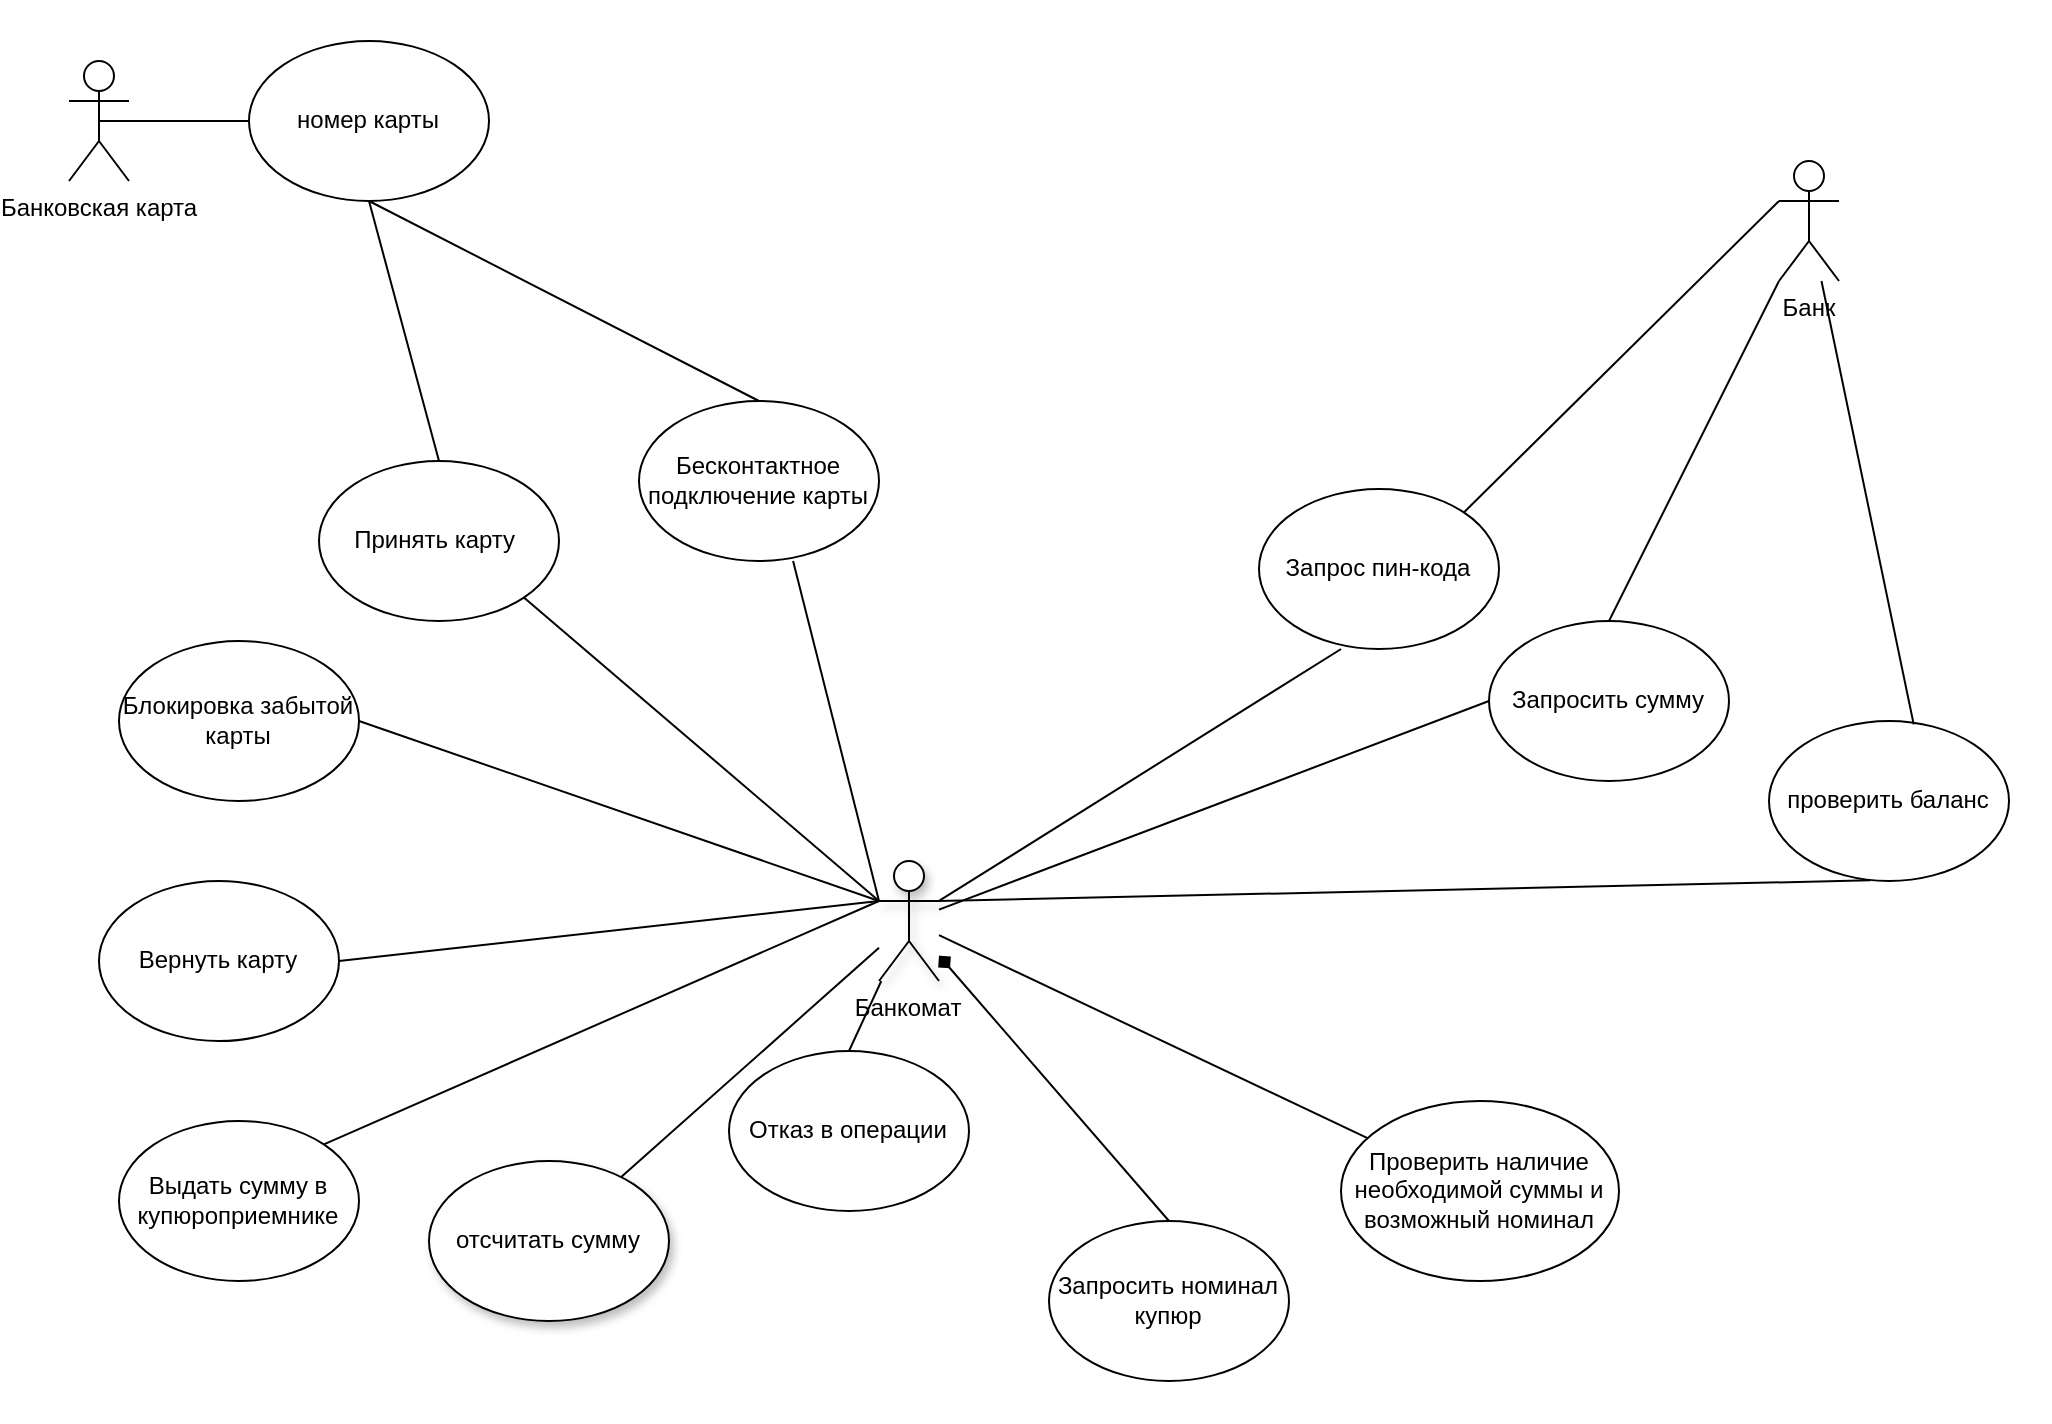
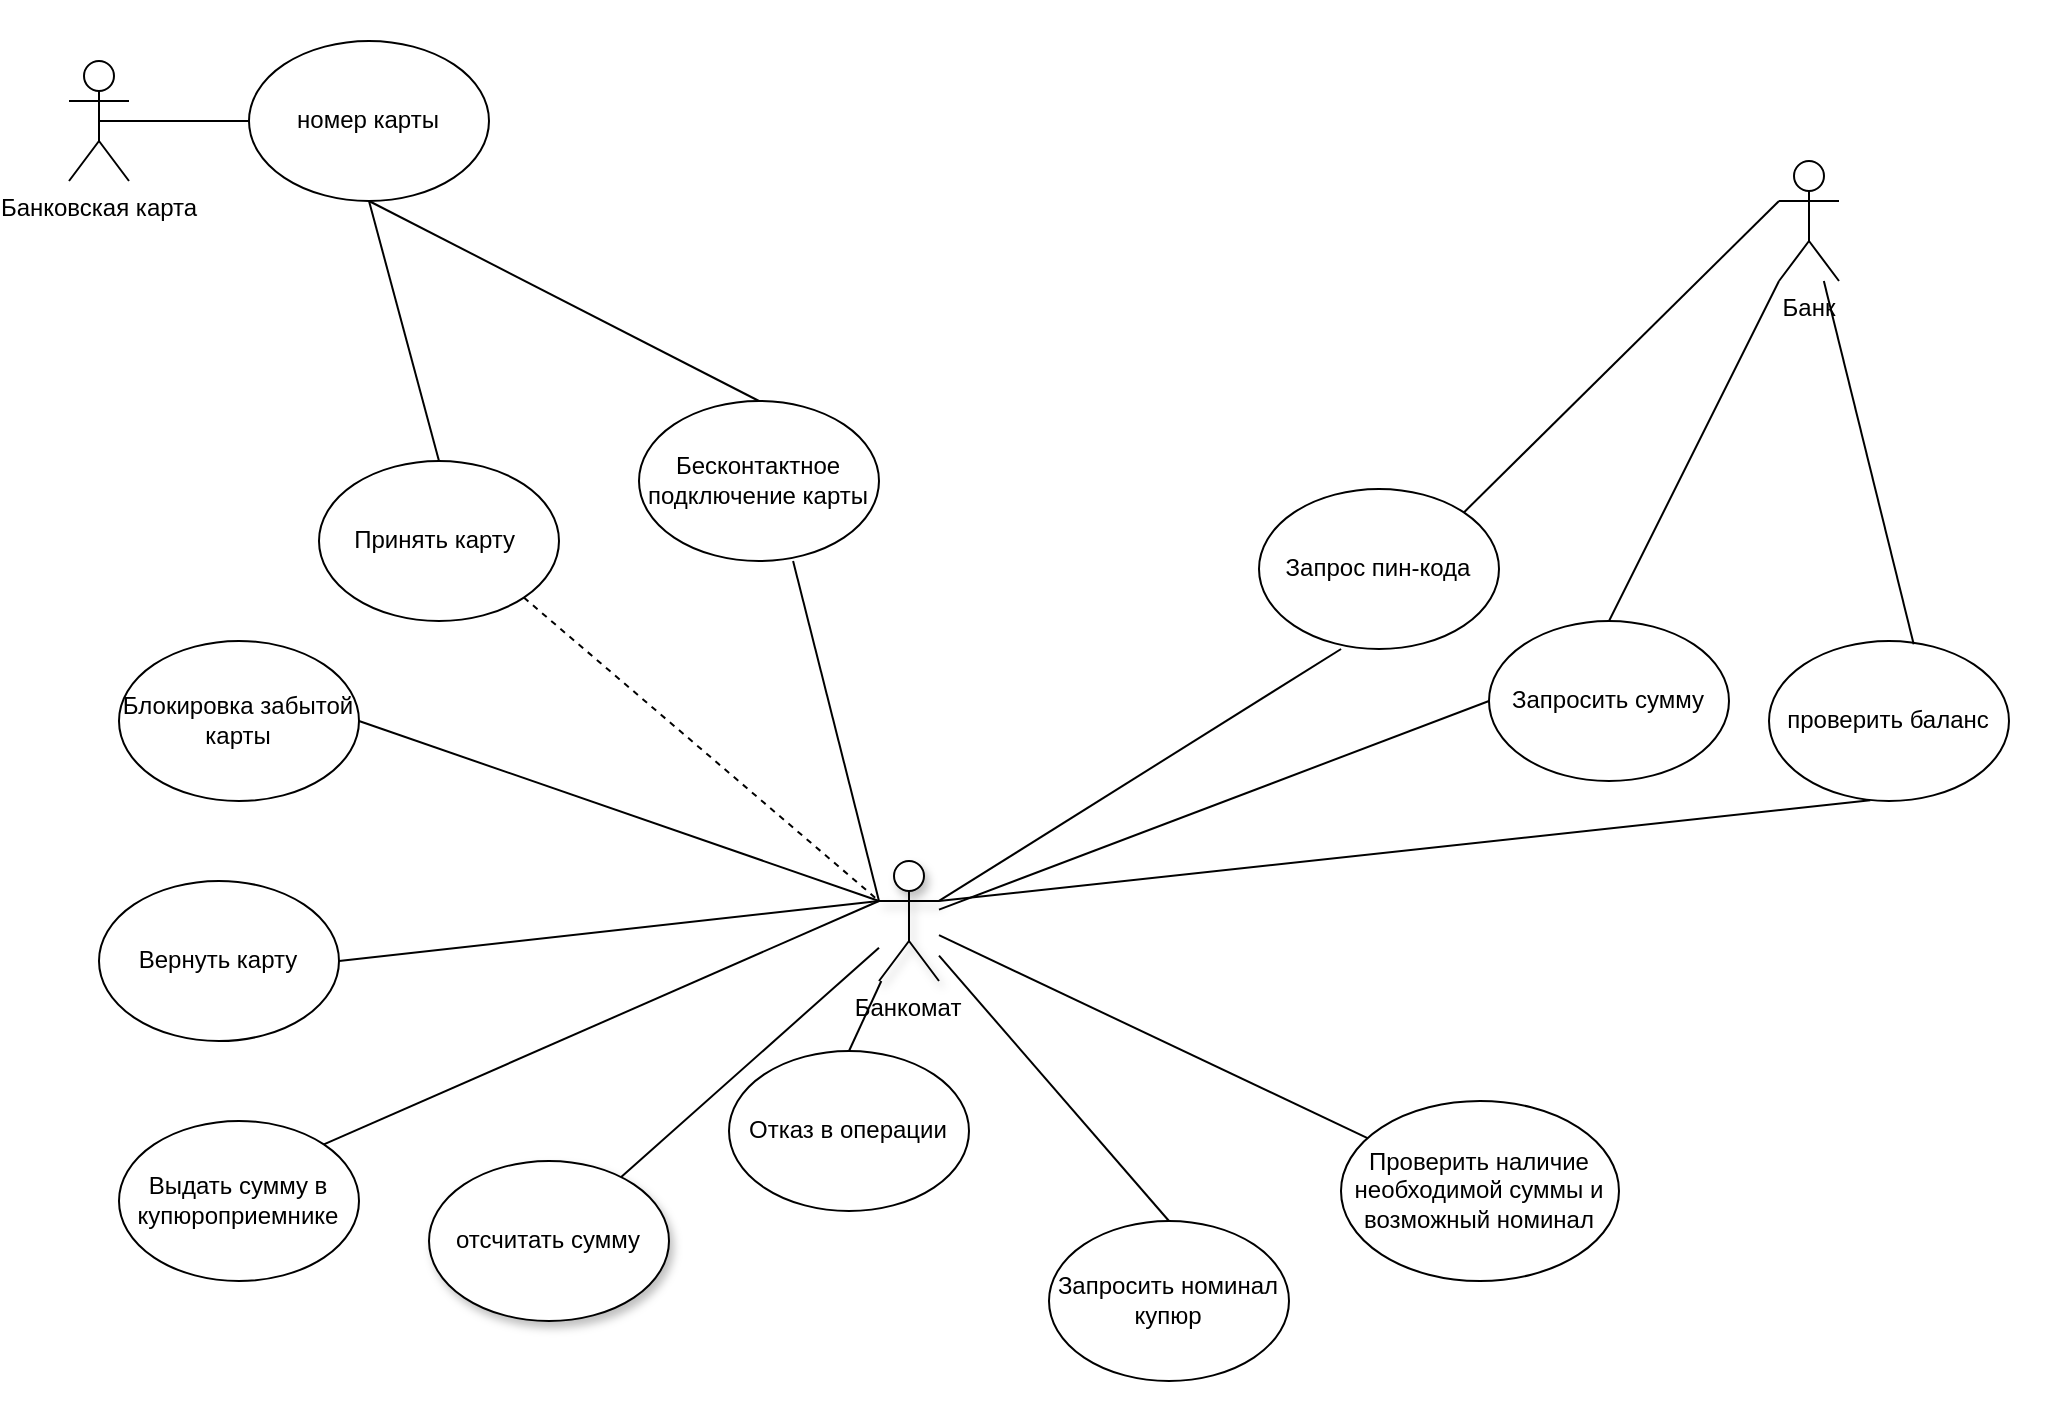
(698, 746) -> (698, 746)
(1889, 801) -> (1889, 721)
(949, 967) -> (944, 962)
